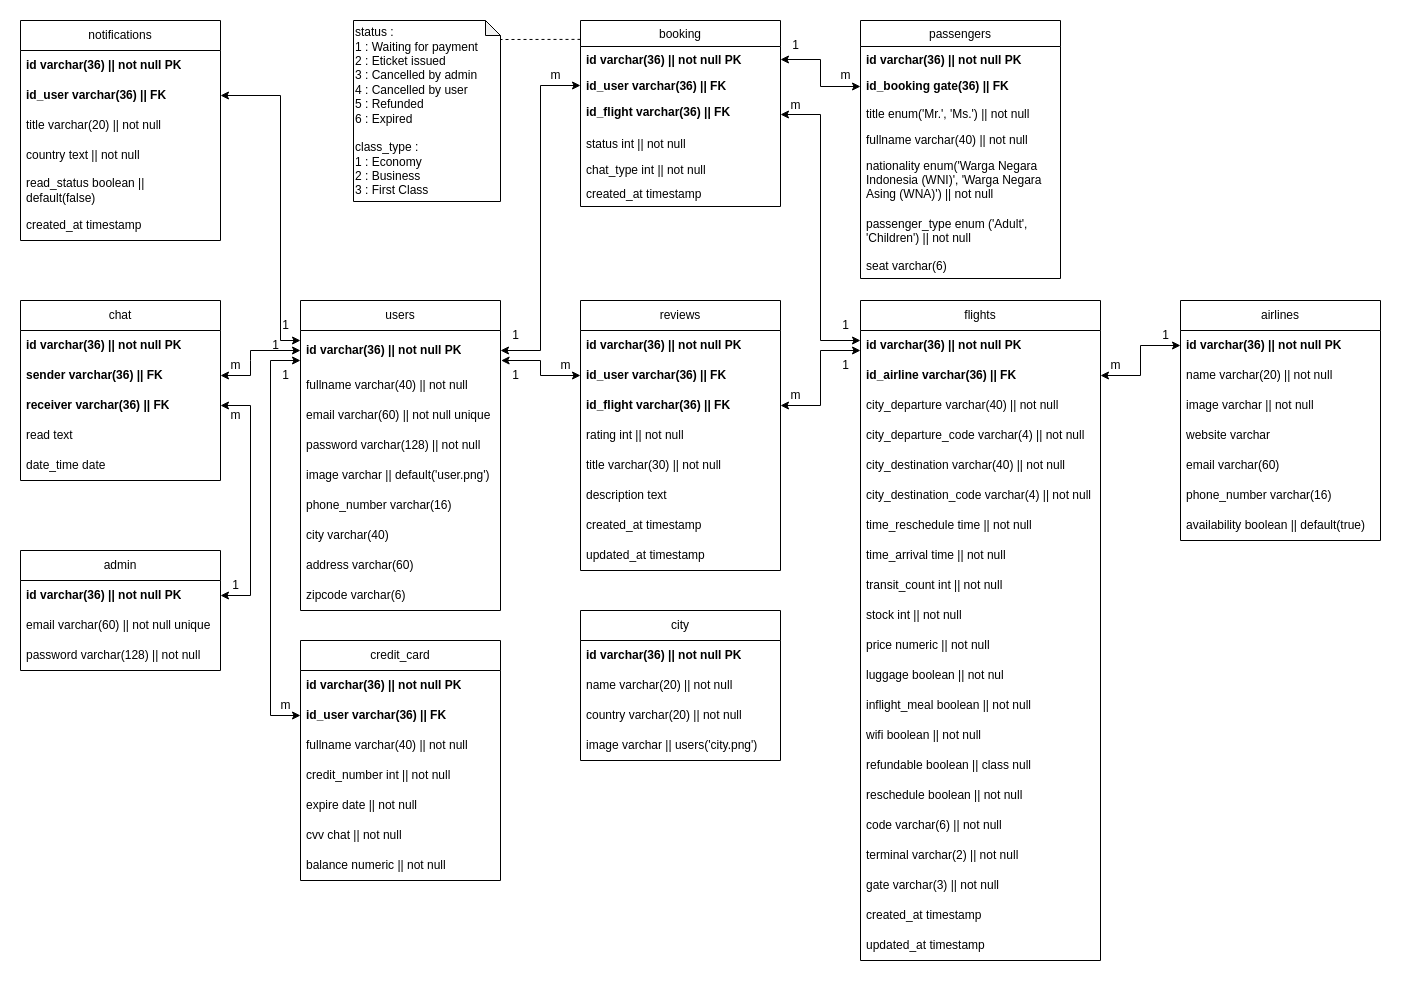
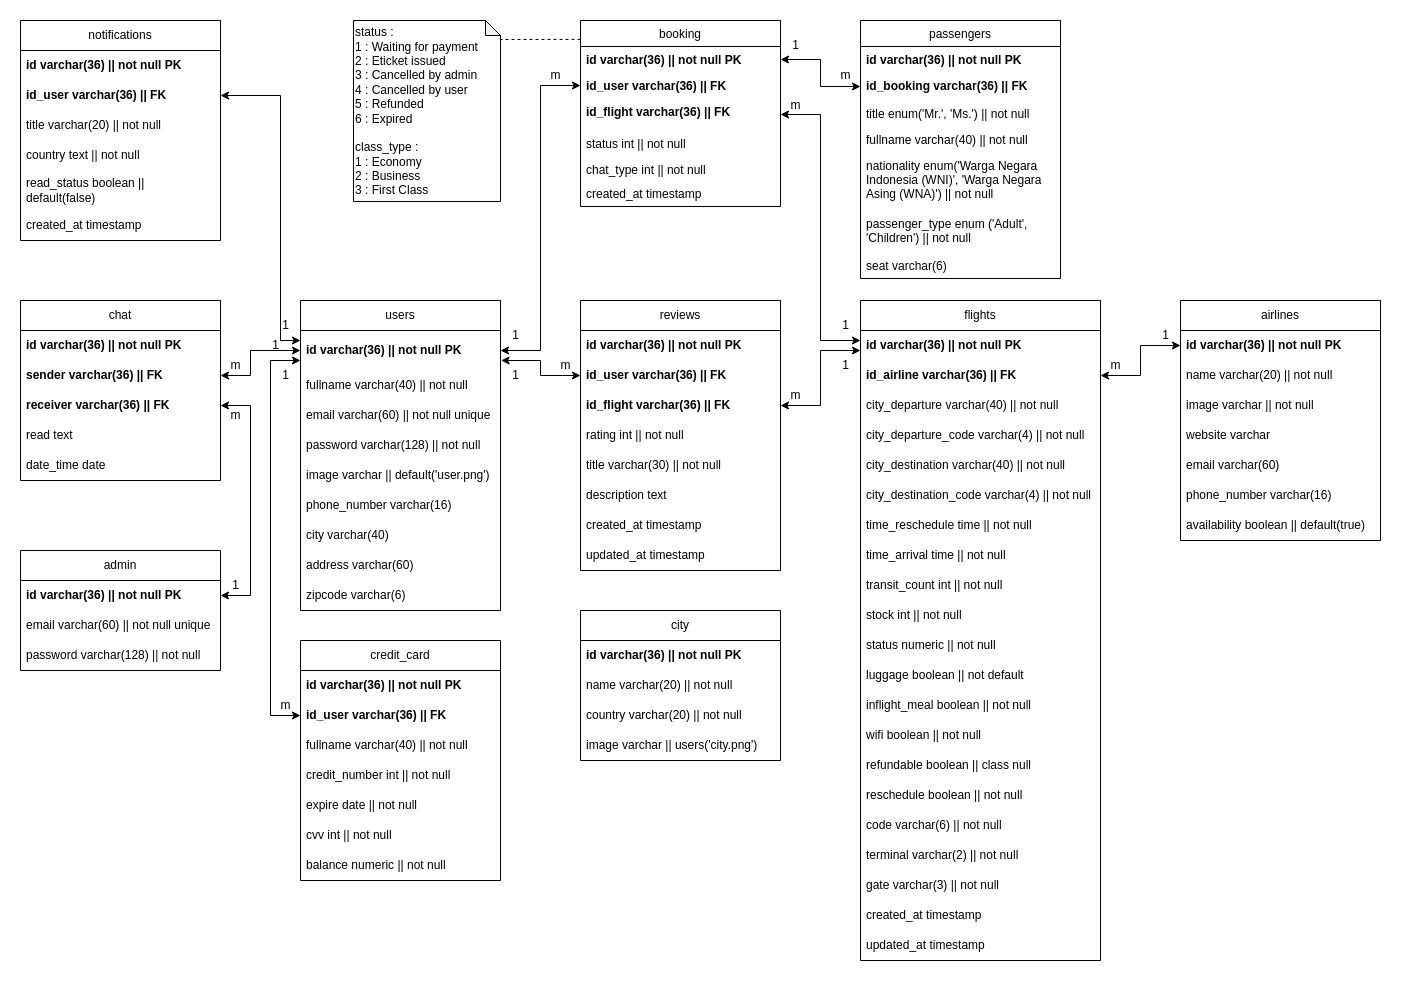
(939, 86) -> (949, 86)
(935, 646) -> (940, 646)
(940, 676) -> (953, 676)
(361, 836) -> (356, 836)
